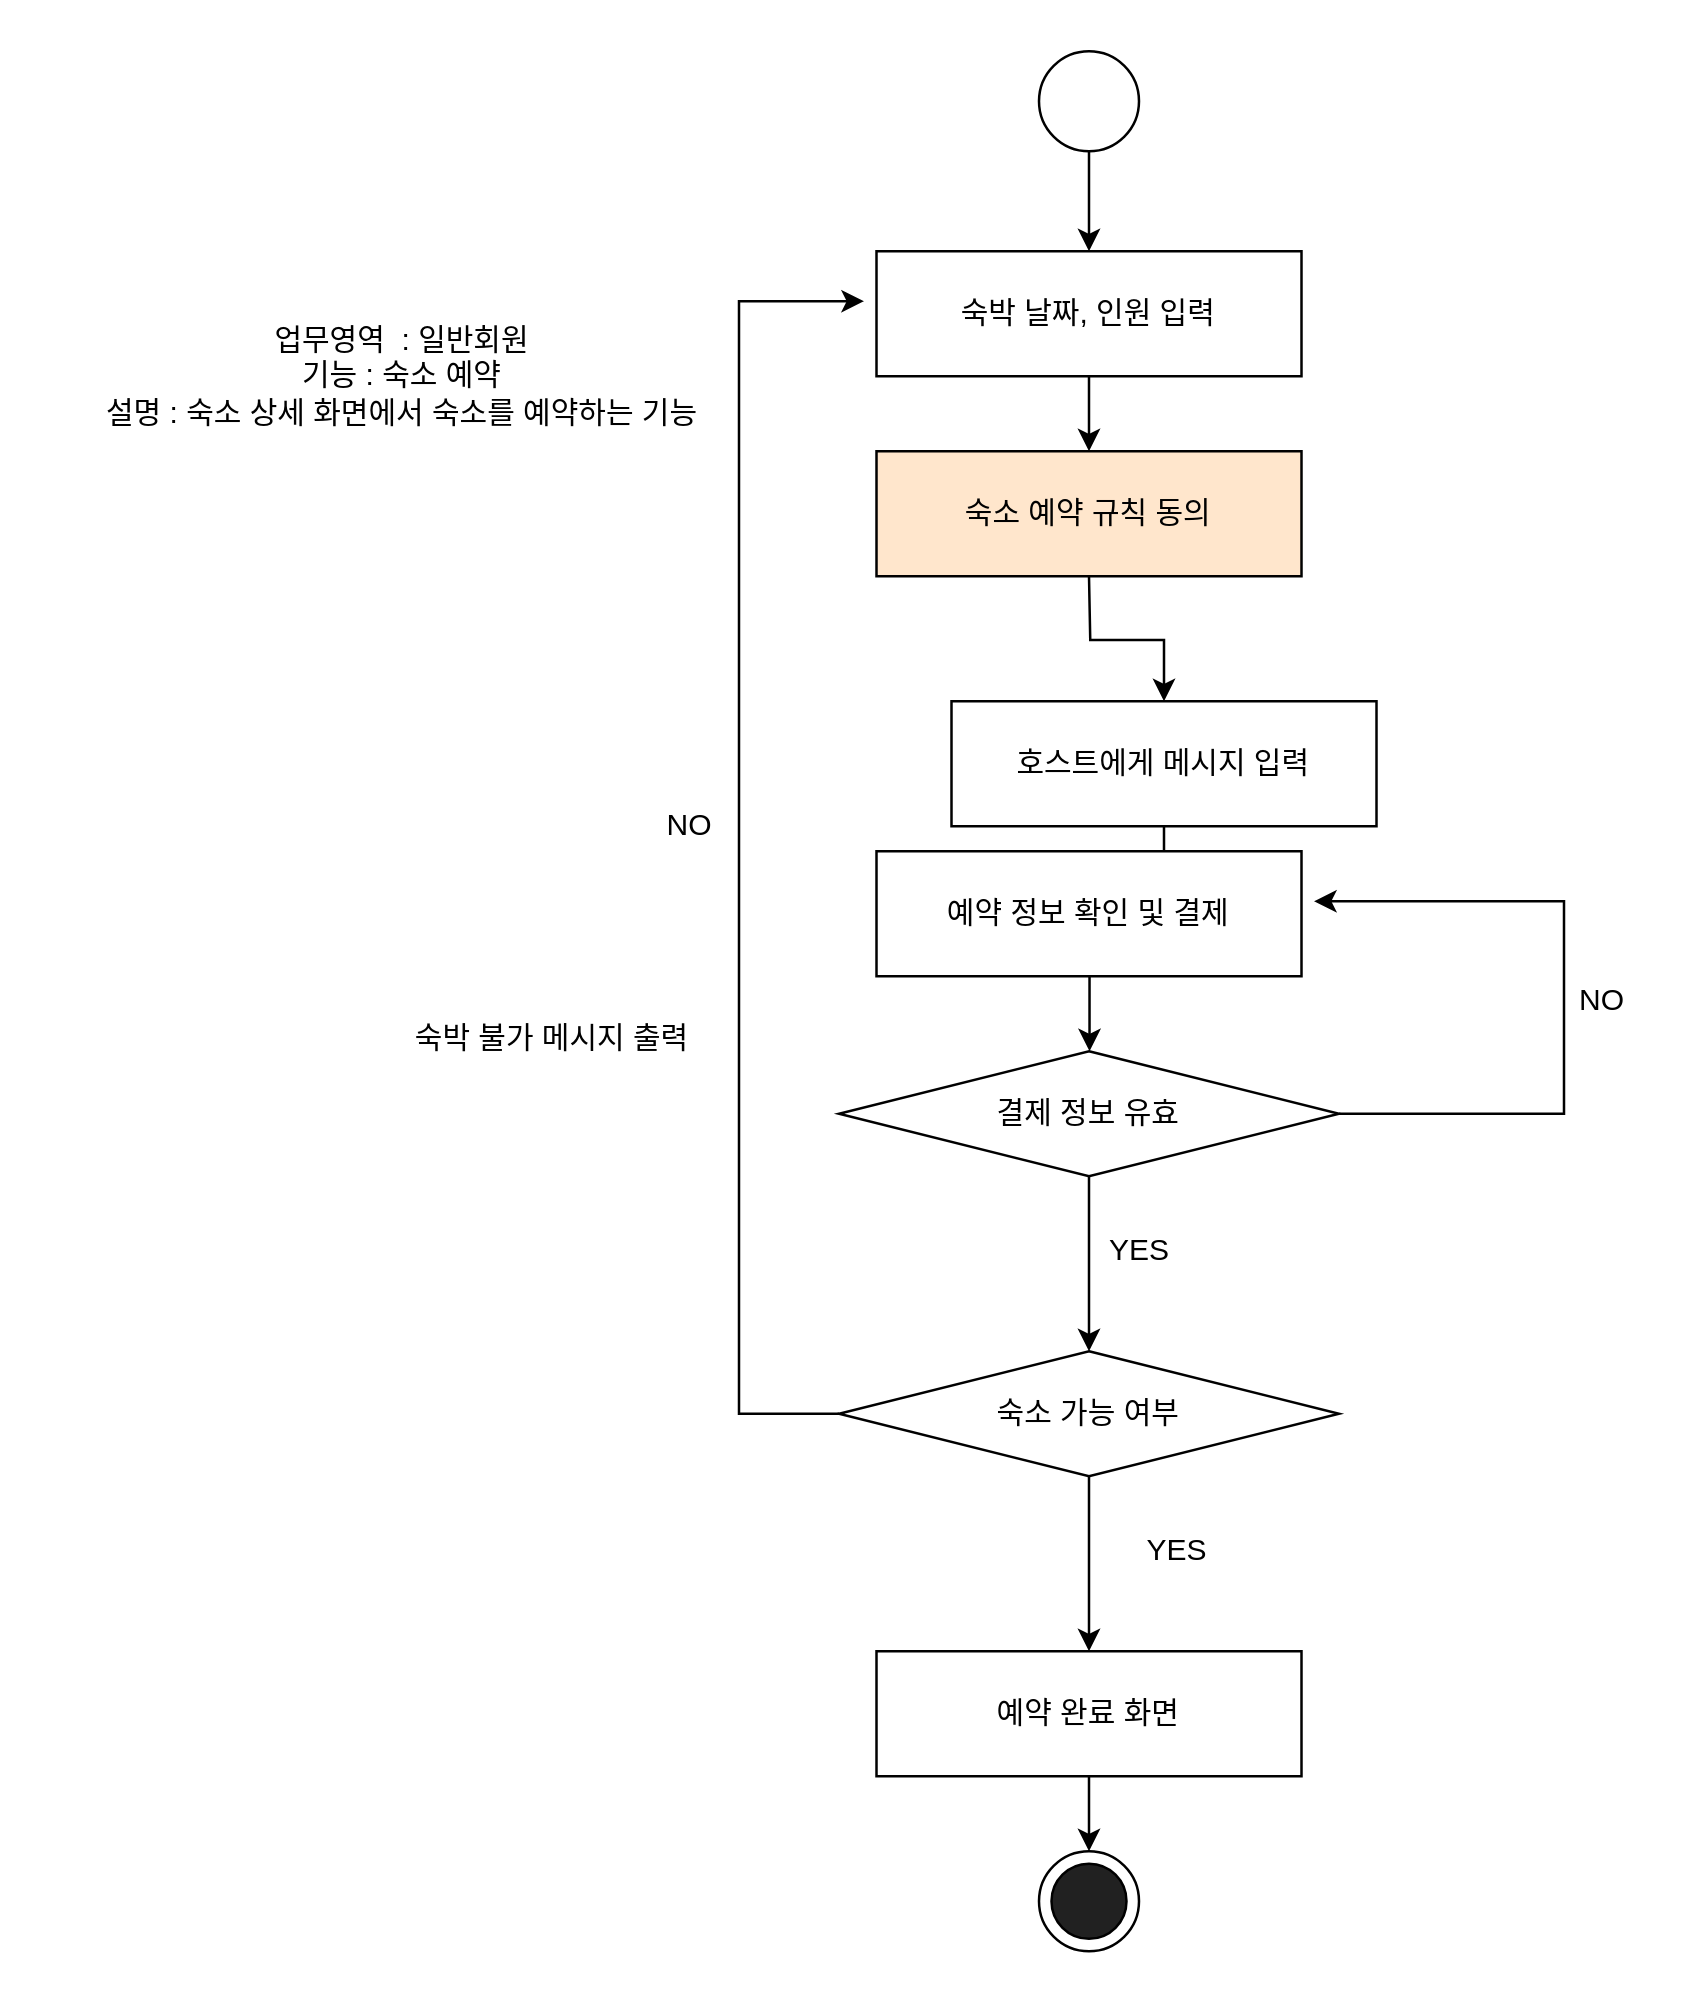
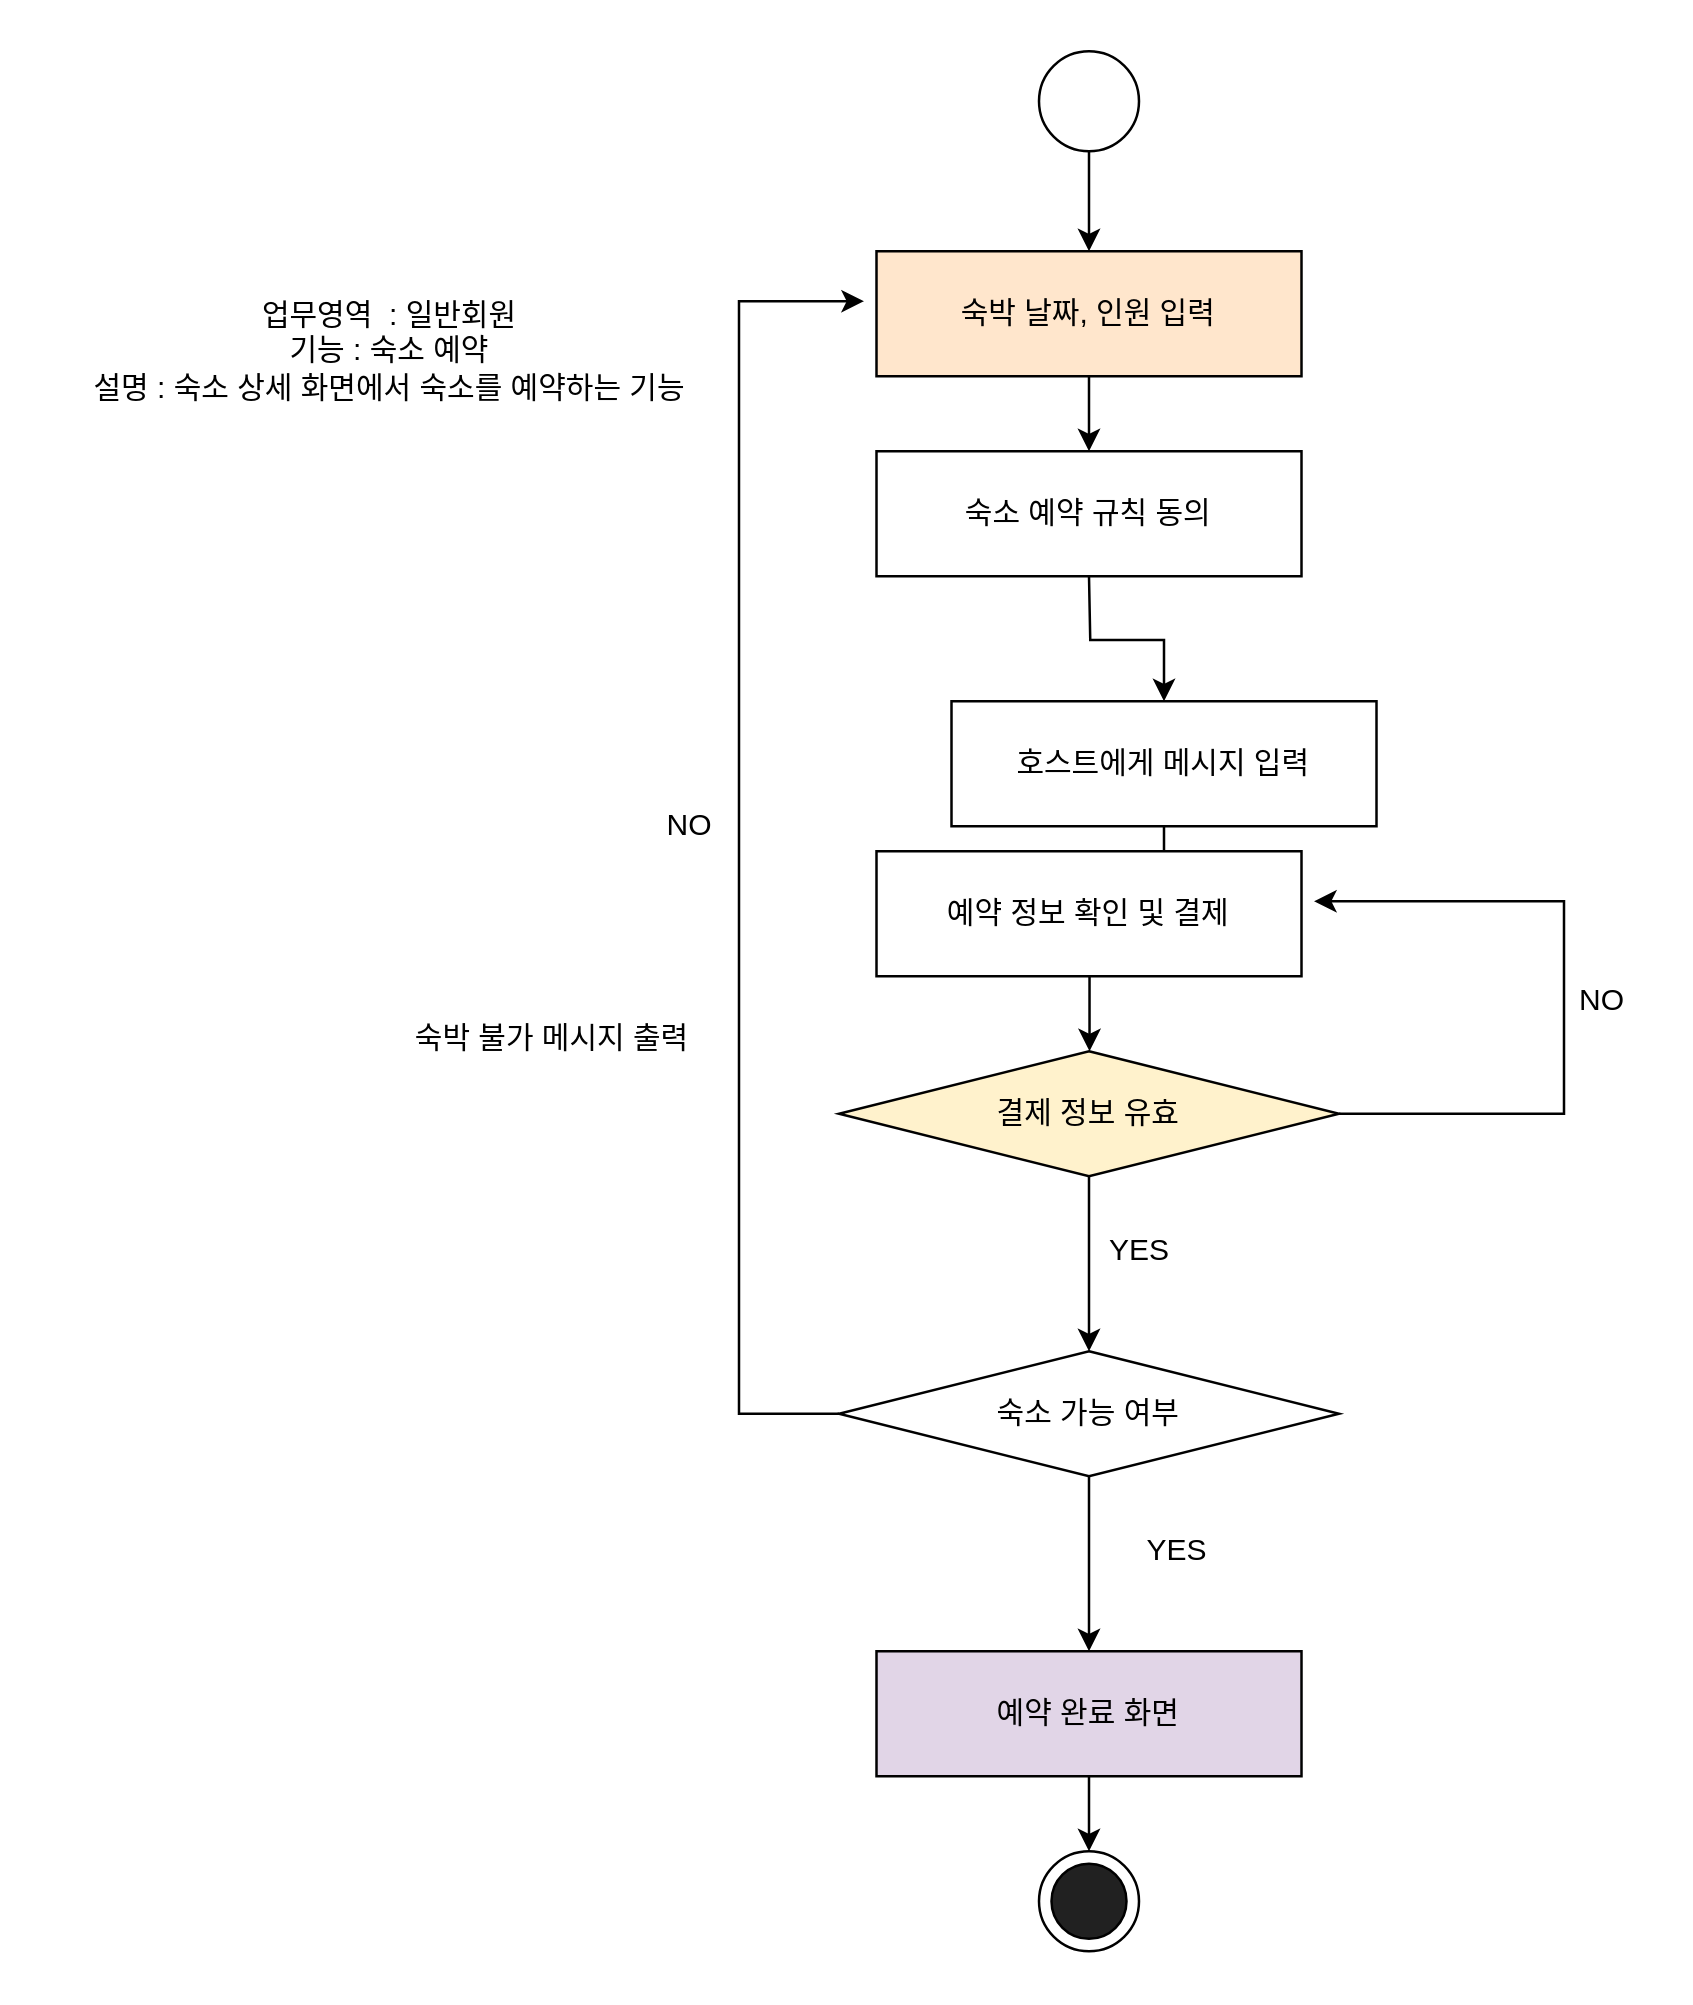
(1089, 314) -> (1089, 314)
(401, 376) -> (389, 351)
(1089, 514) -> (1089, 514)
(1089, 1114) -> (1089, 1114)
(1089, 1714) -> (1089, 1714)
